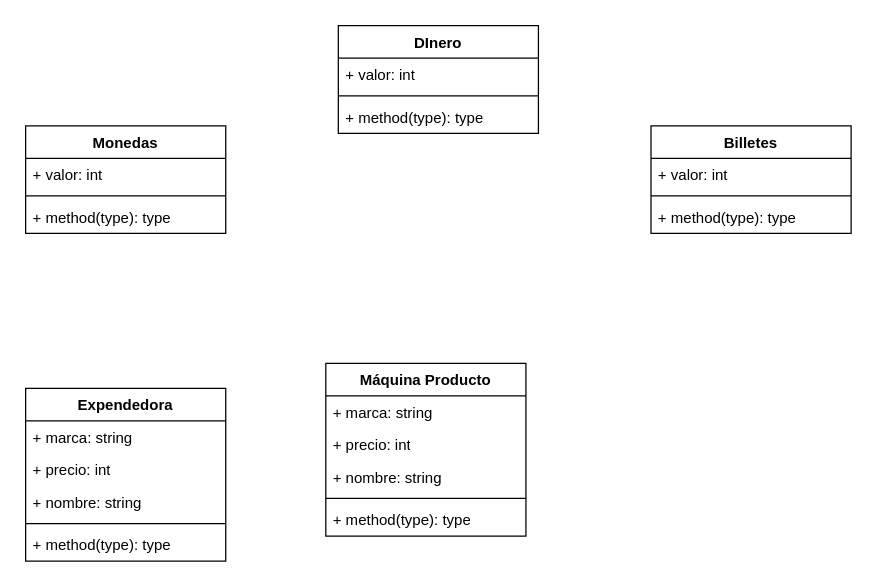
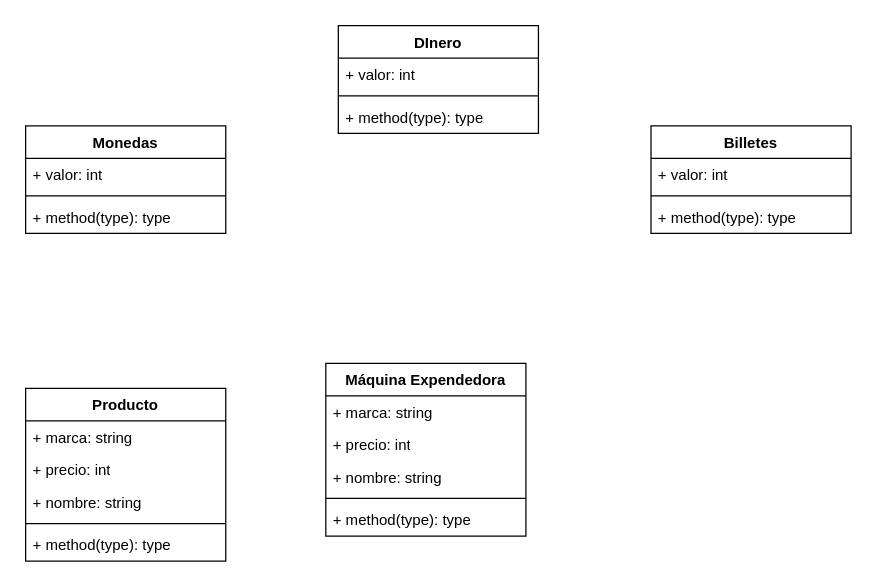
(426, 381) -> (426, 381)
(126, 406) -> (126, 406)
